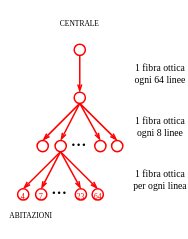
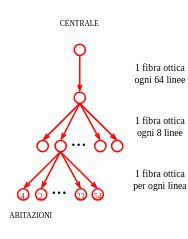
(41, 196) -> (41, 196)
(98, 196) -> (98, 196)
